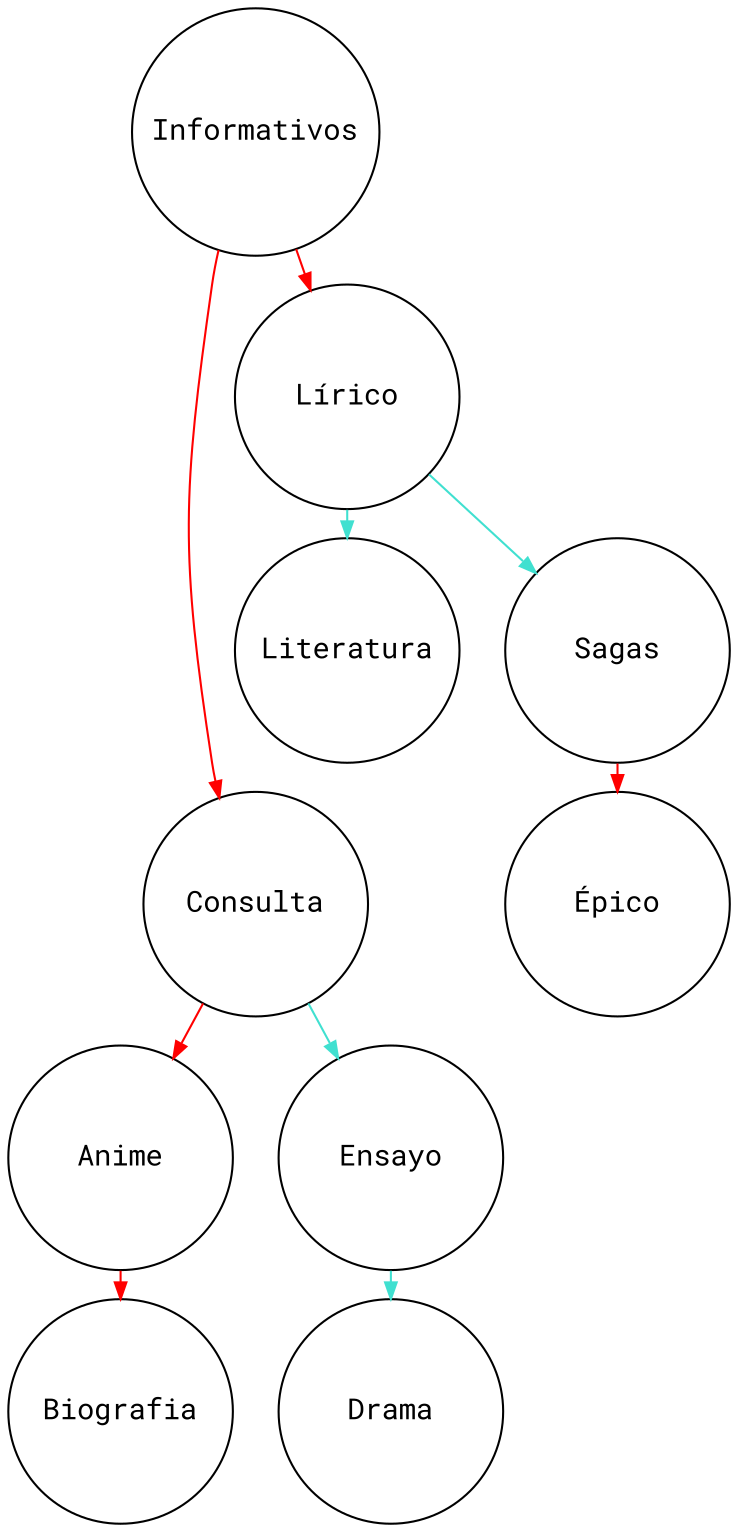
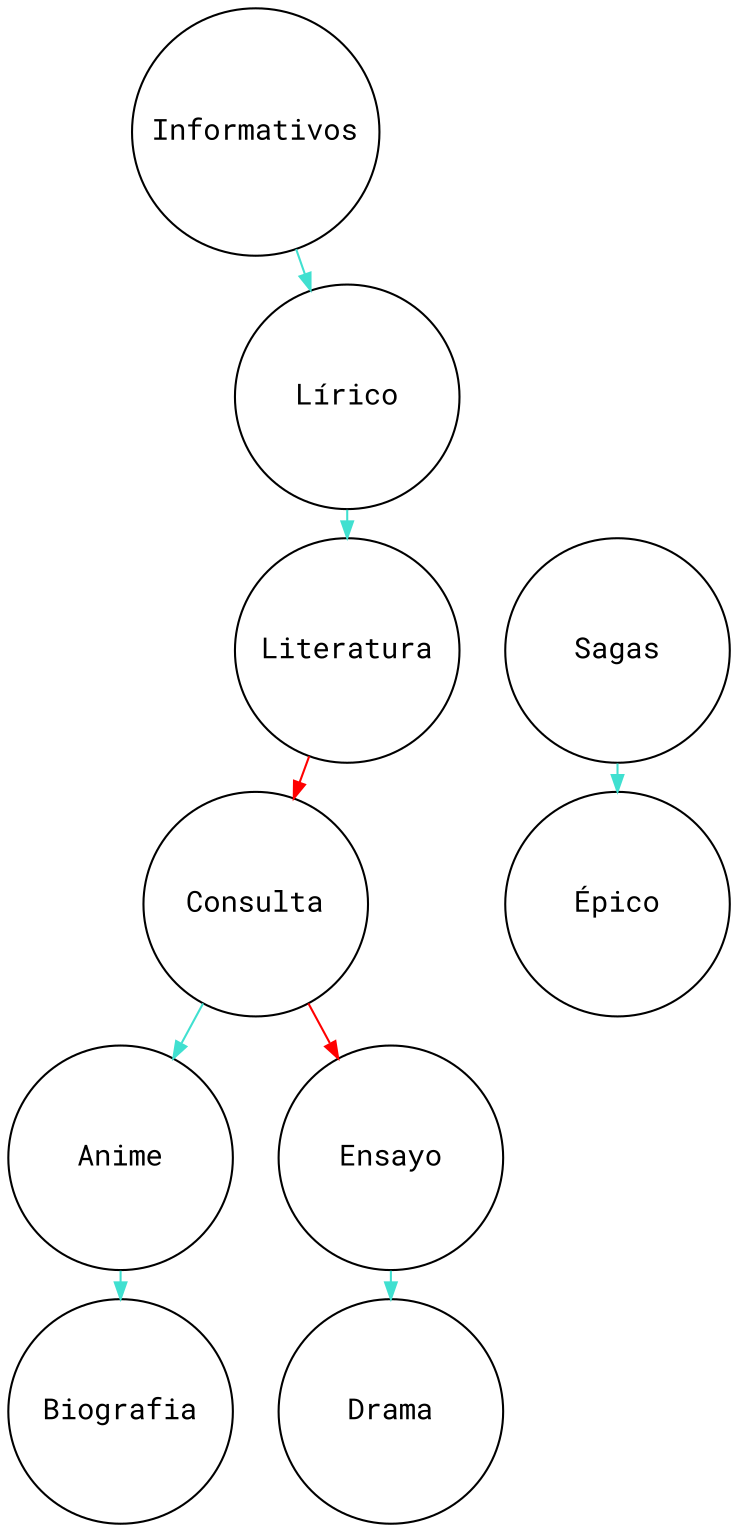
(301, 262) -> (301, 262)
(189, 516) -> (304, 769)
(476, 518) -> none
(618, 769) -> (618, 769)
(192, 1023) -> (192, 1023)
(319, 1023) -> (319, 1023)
(121, 1276) -> (121, 1276)
